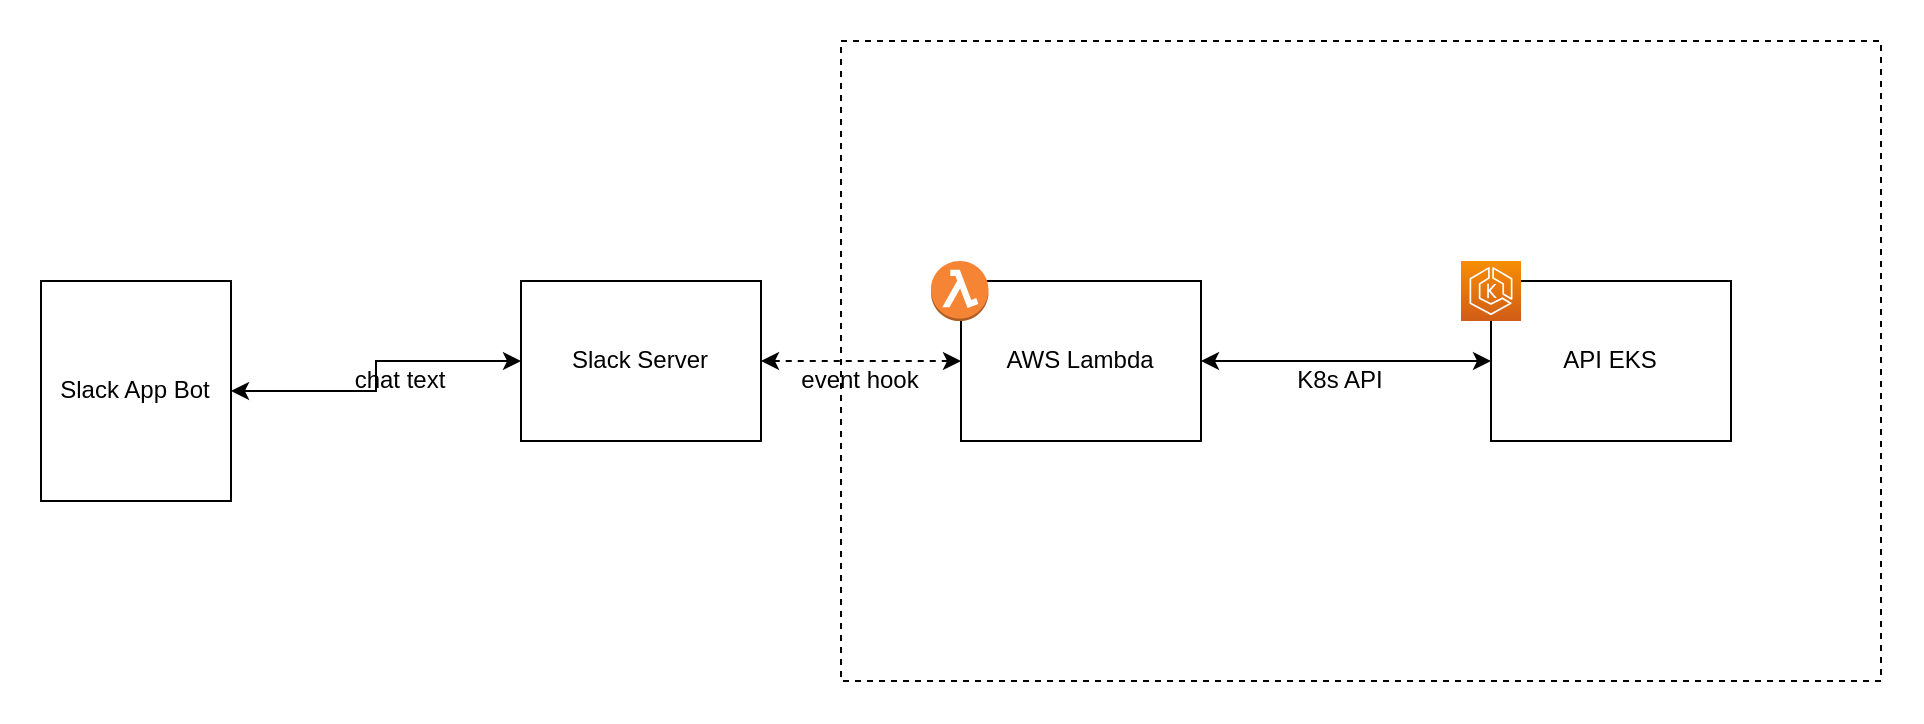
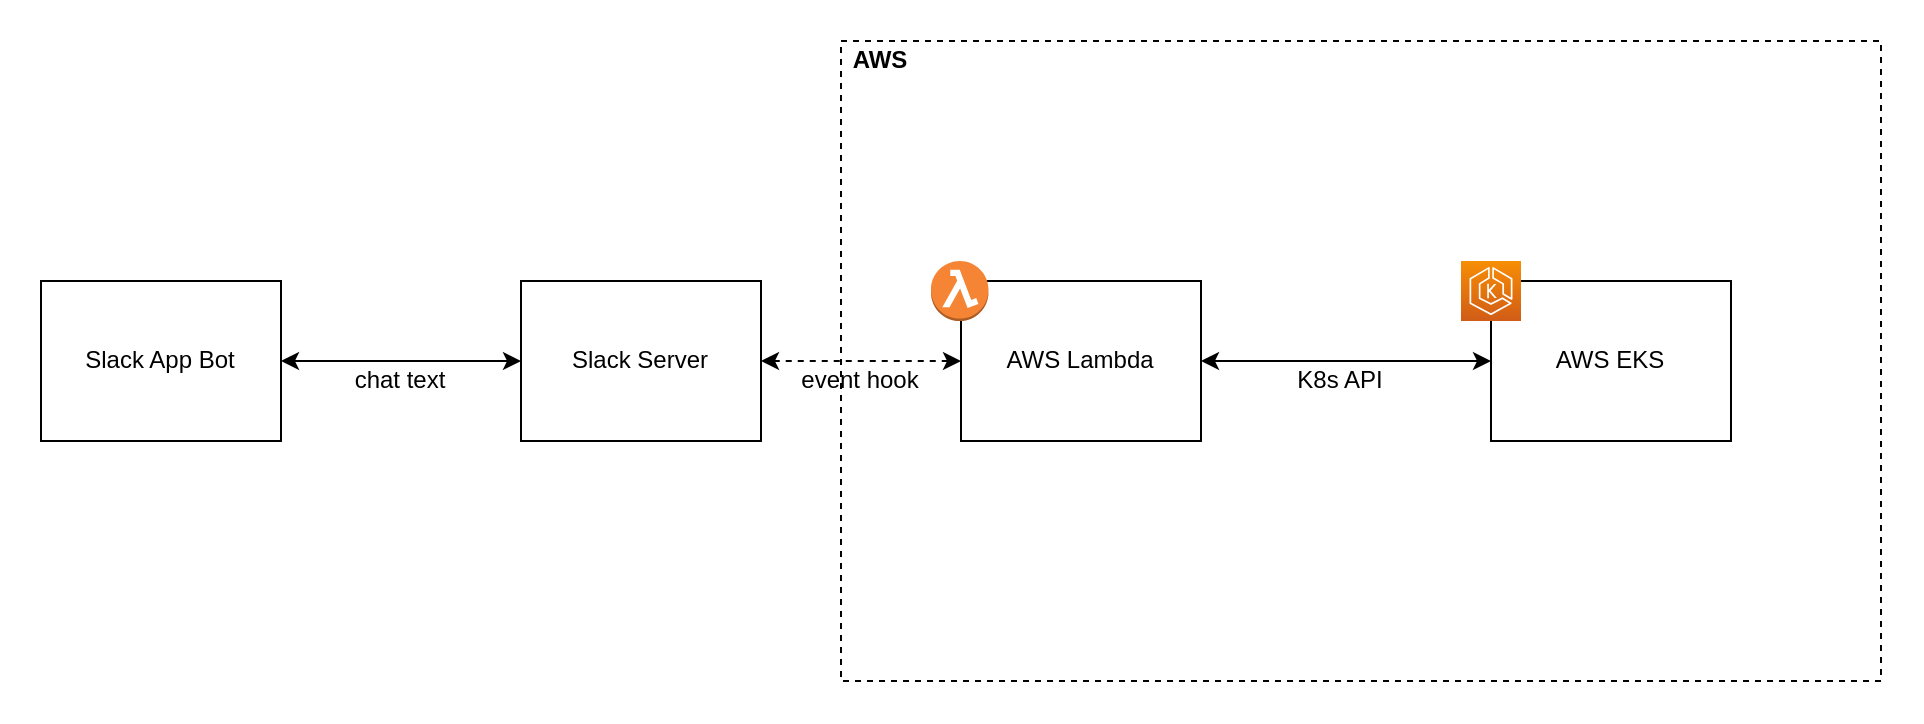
none -> (881, 61)
(1611, 361) -> (1611, 361)
(136, 391) -> (161, 361)
